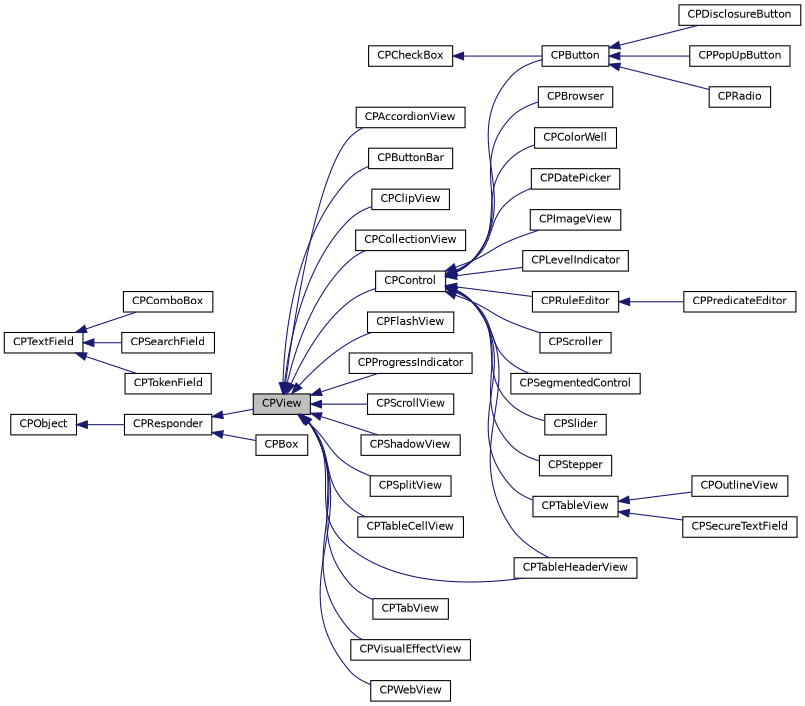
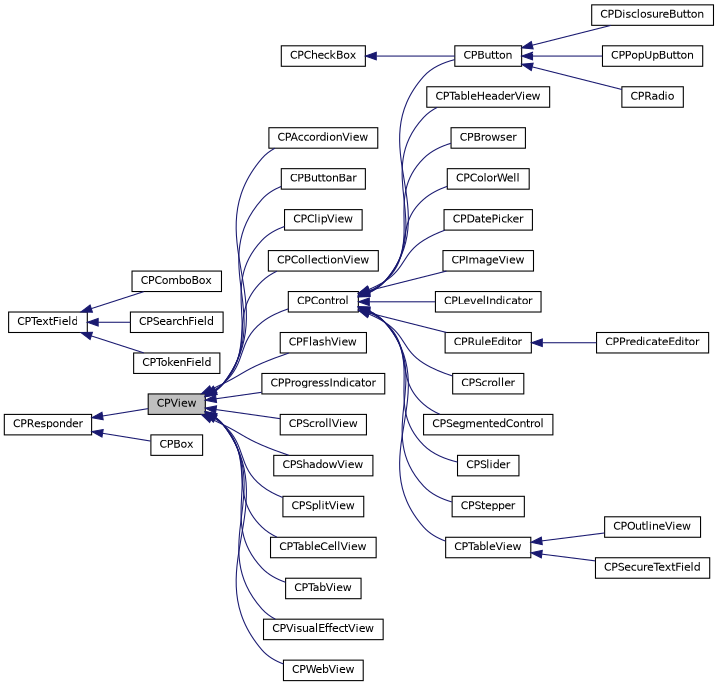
(44, 425) -> none
(368, 560) -> none
